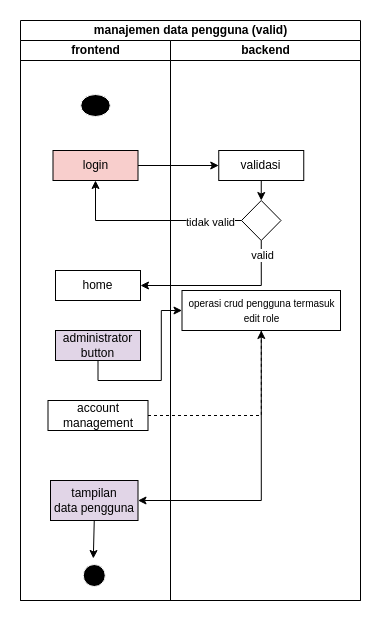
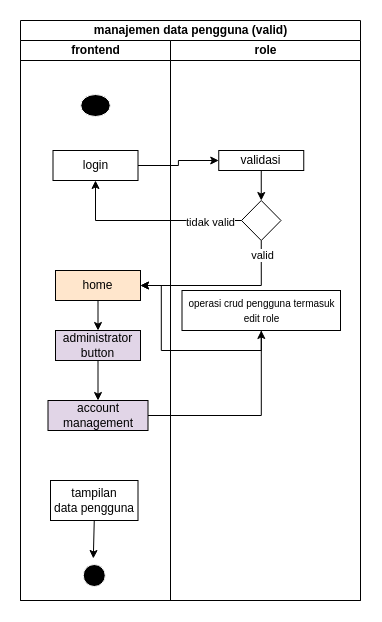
(266, 51) -> (266, 51)
(96, 166) -> (96, 166)
(261, 166) -> (261, 161)
(98, 286) -> (98, 286)
none -> (98, 312)
(142, 381) -> (98, 386)
(98, 416) -> (98, 416)
(204, 416) -> (204, 416)
(94, 501) -> (94, 501)
(245, 501) -> (211, 351)
